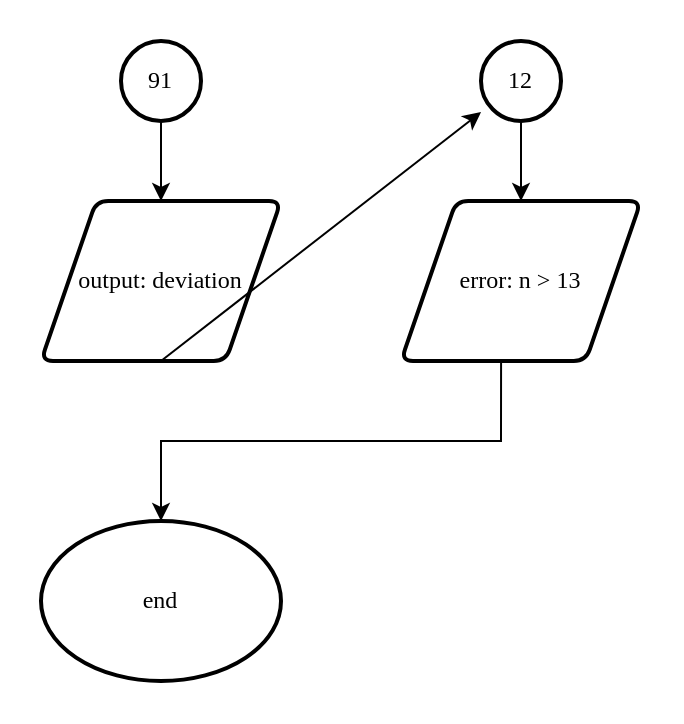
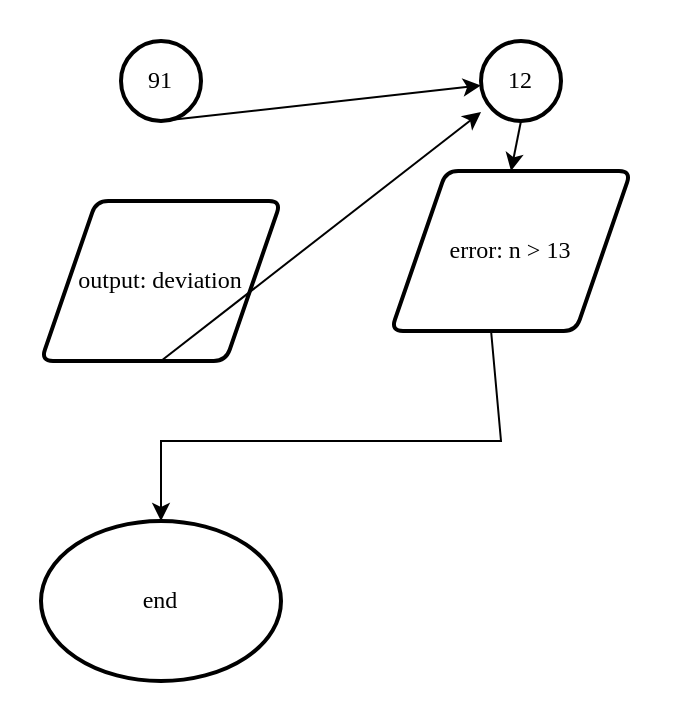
(161, 154) -> (322, 103)
(521, 281) -> (511, 251)
